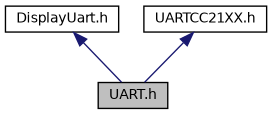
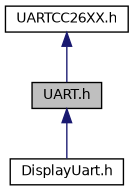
(205, 19) -> (67, 19)
(102, 62) -> (67, 141)
